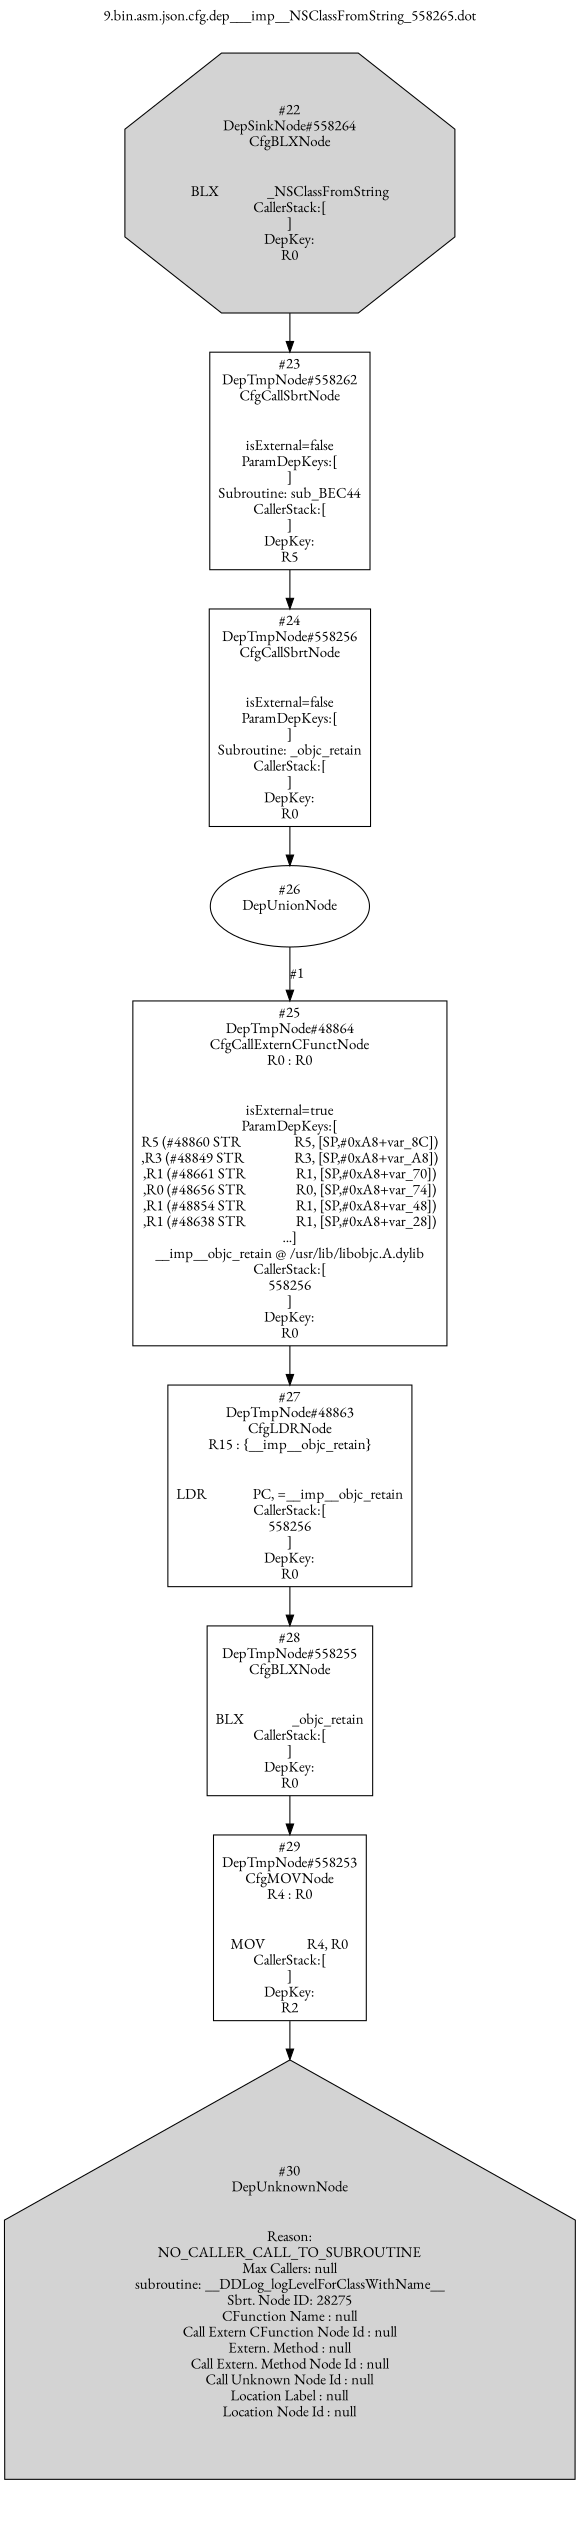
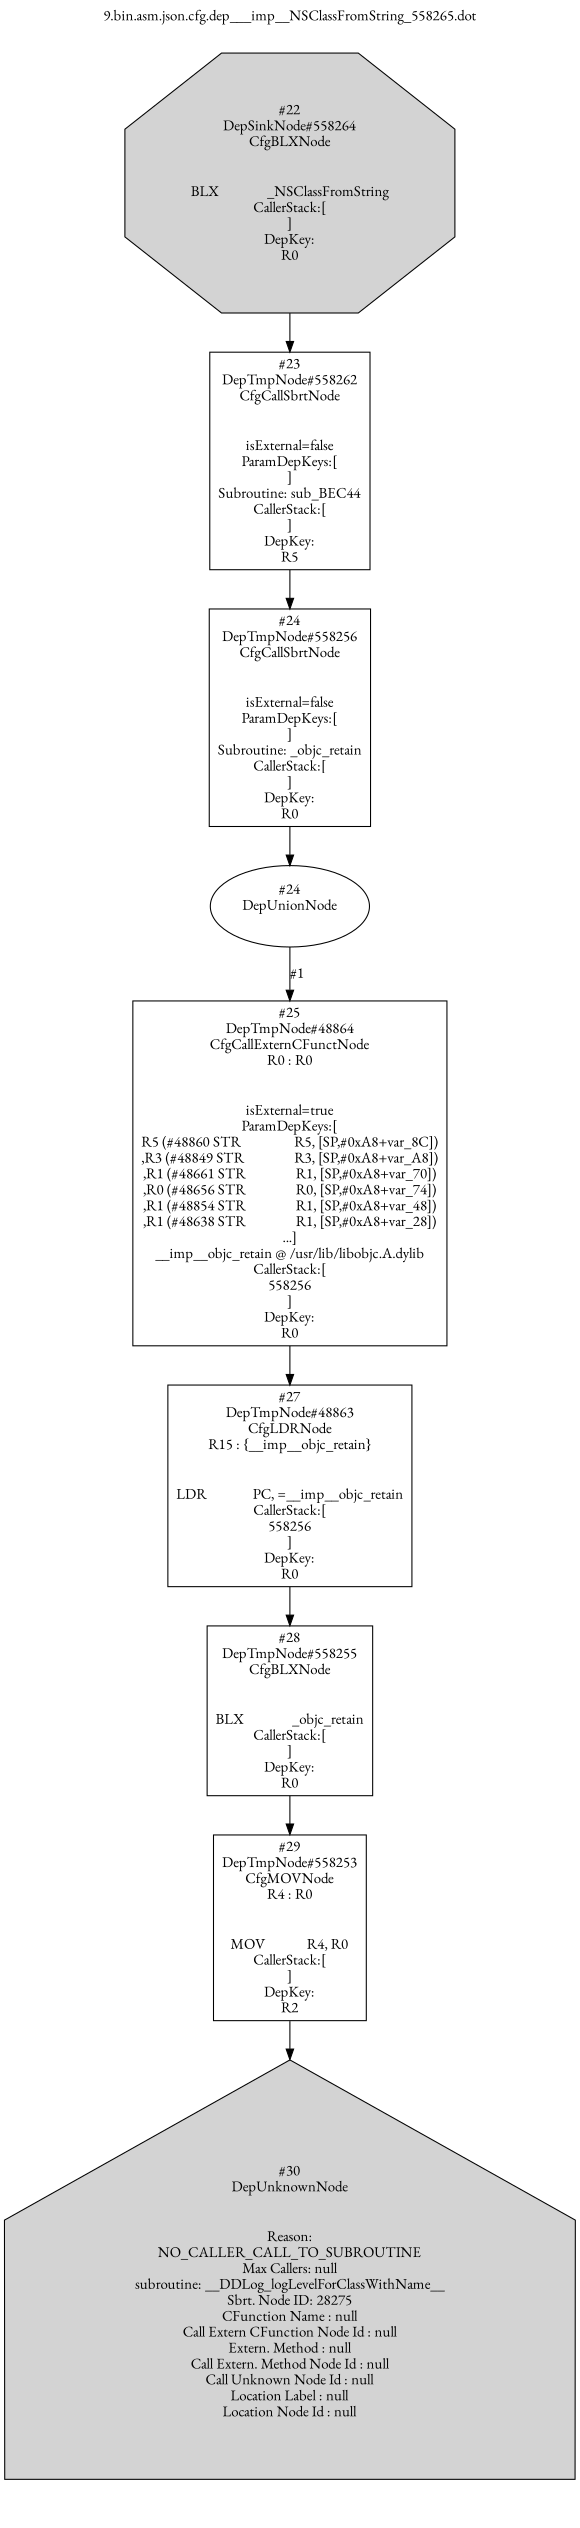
(290, 906) -> (290, 906)
